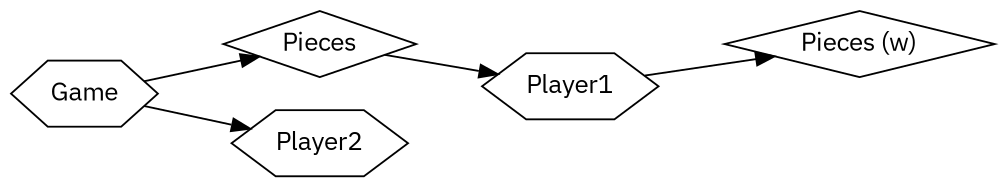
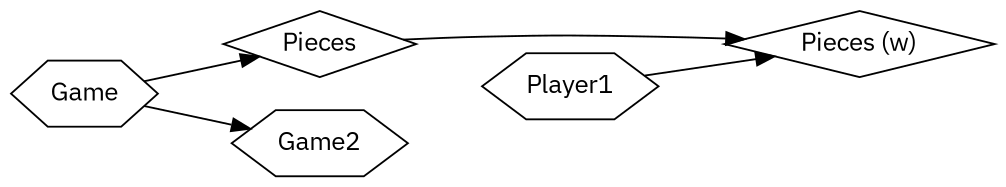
(432, 63) -> (564, 36)
(320, 143) -> (320, 143)
